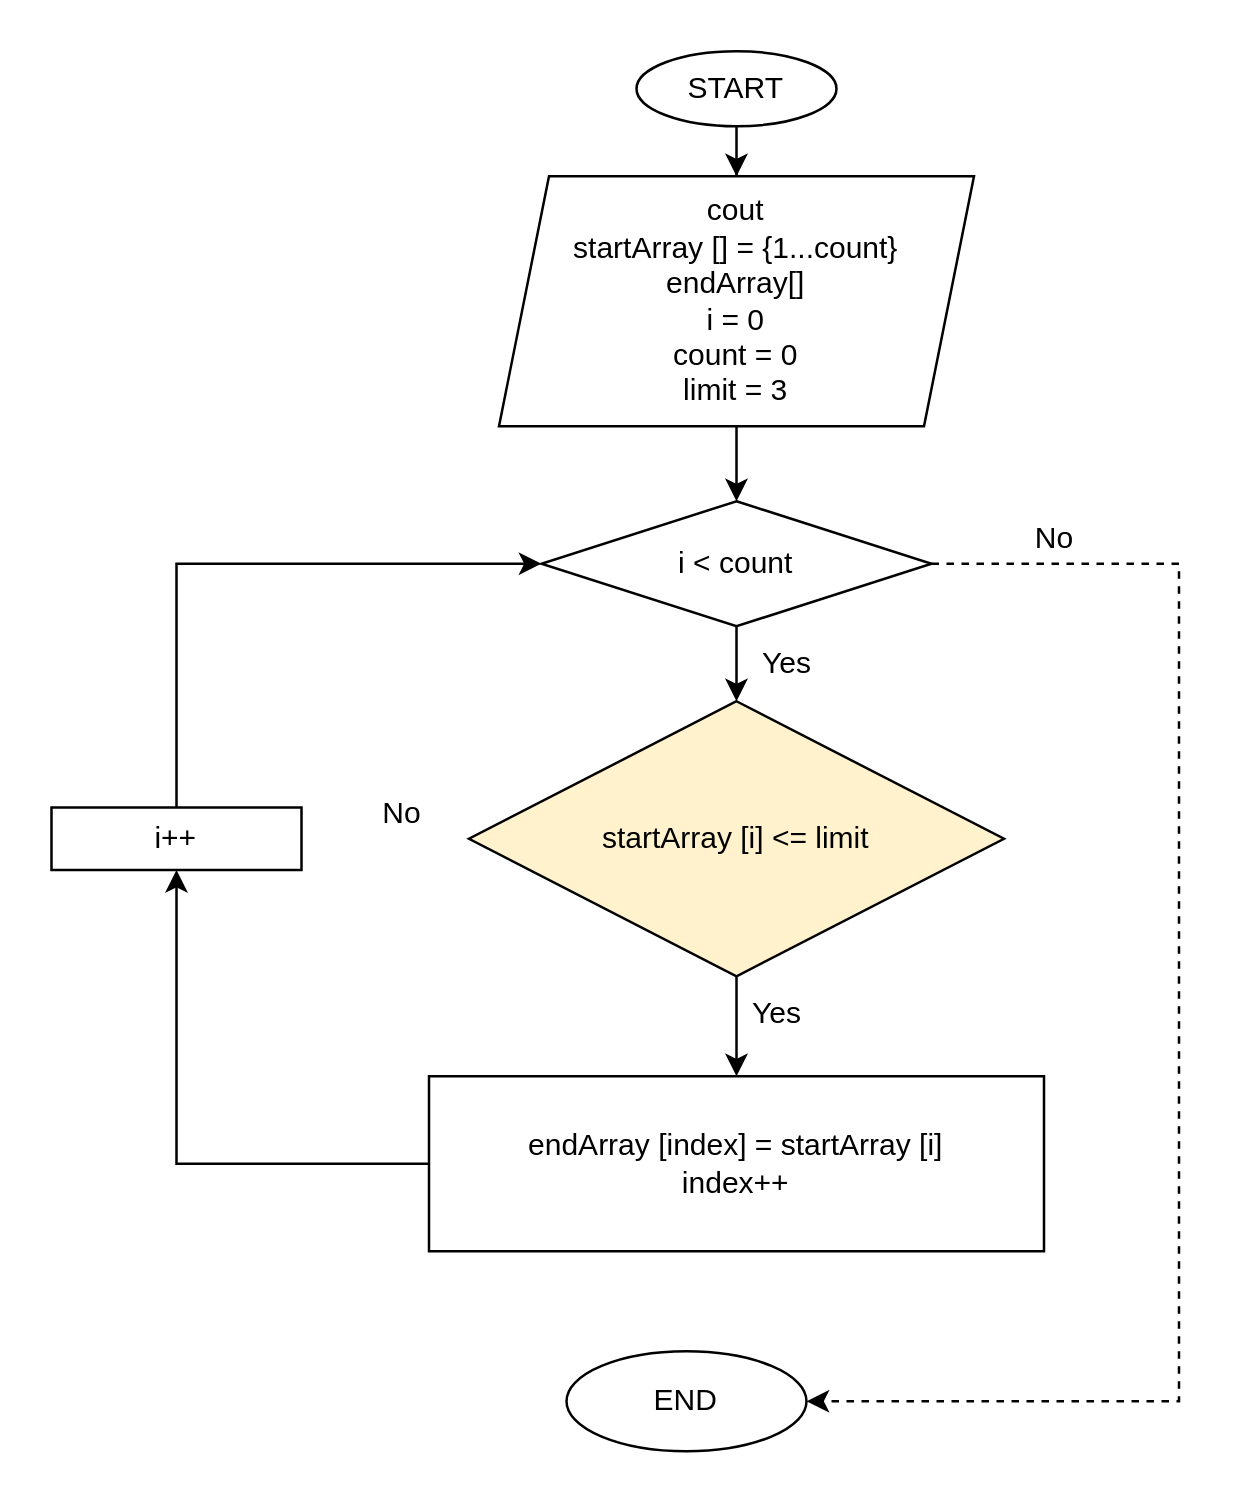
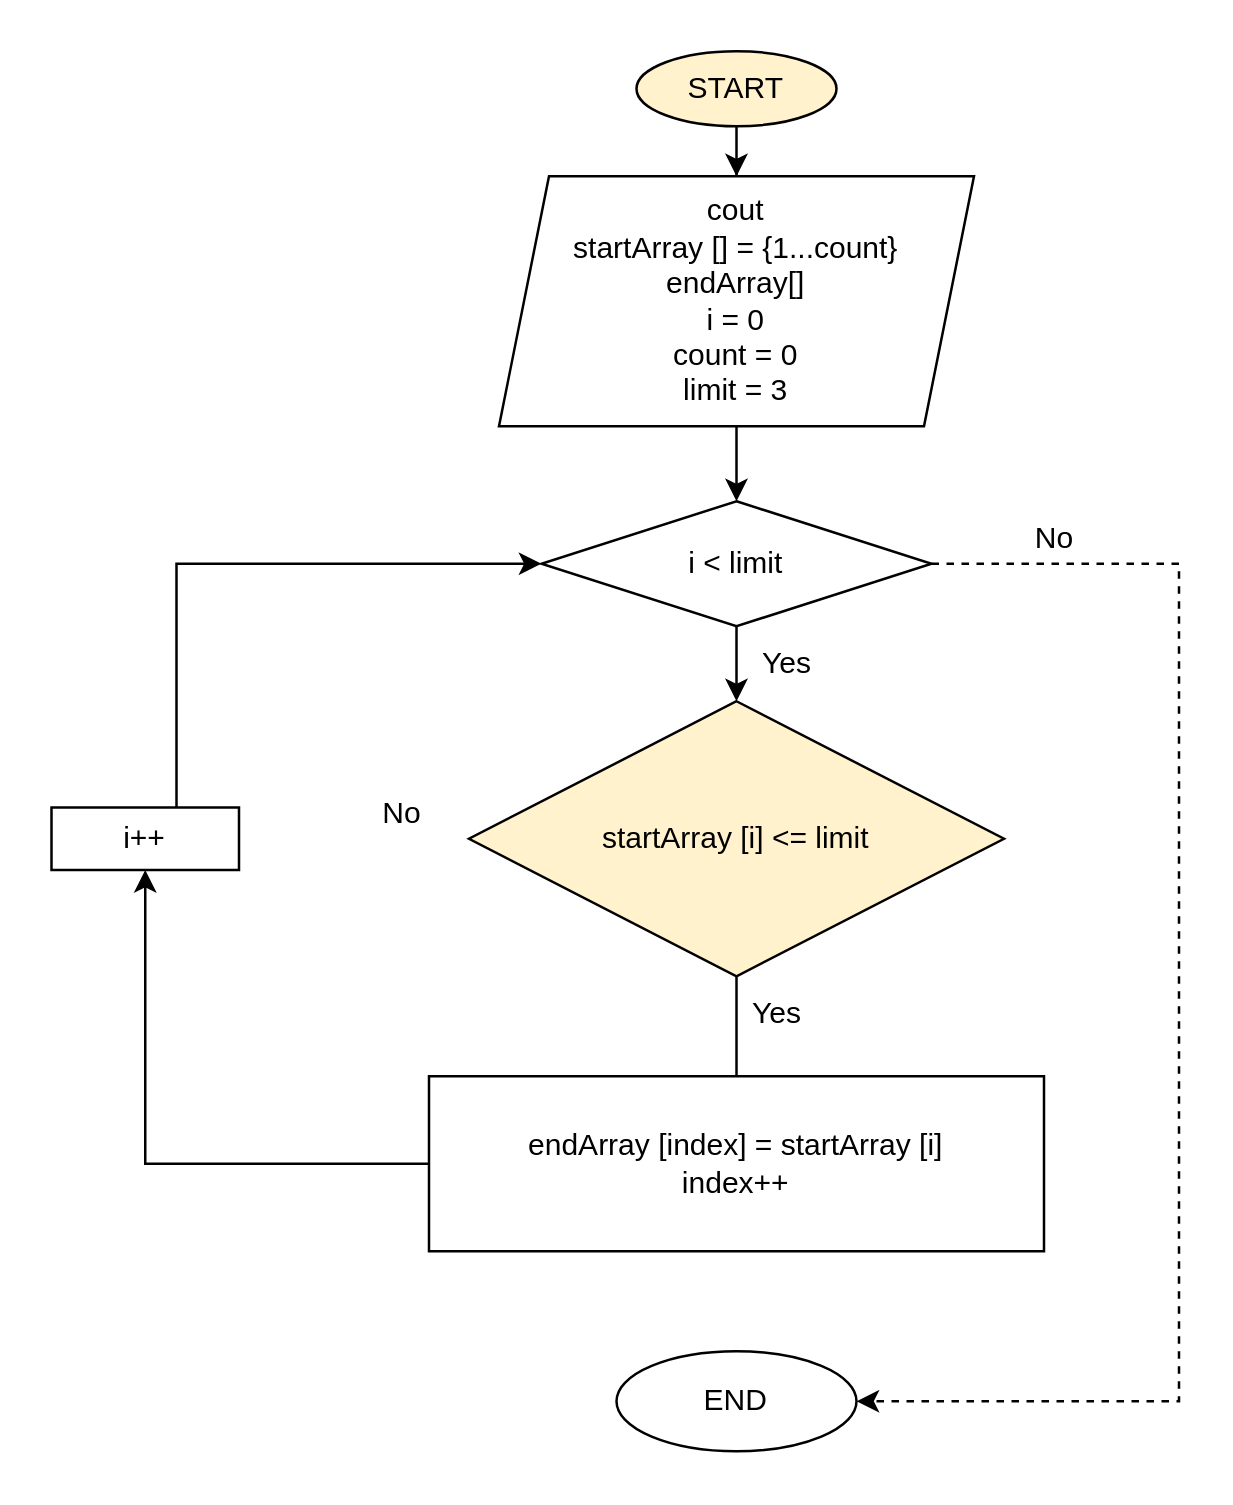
(736, 89) -> (736, 89)
(736, 564) -> (736, 564)
(176, 839) -> (145, 839)
(736, 1058) -> (736, 1064)
(686, 1401) -> (736, 1401)
